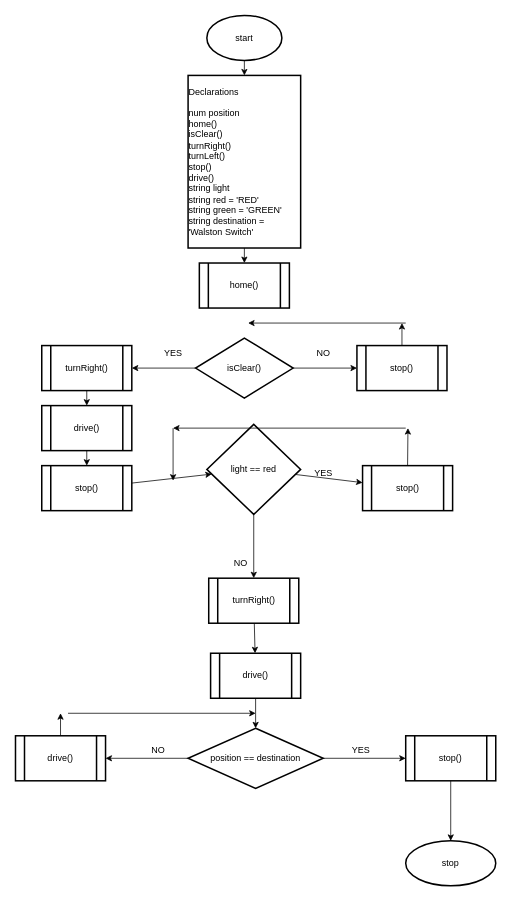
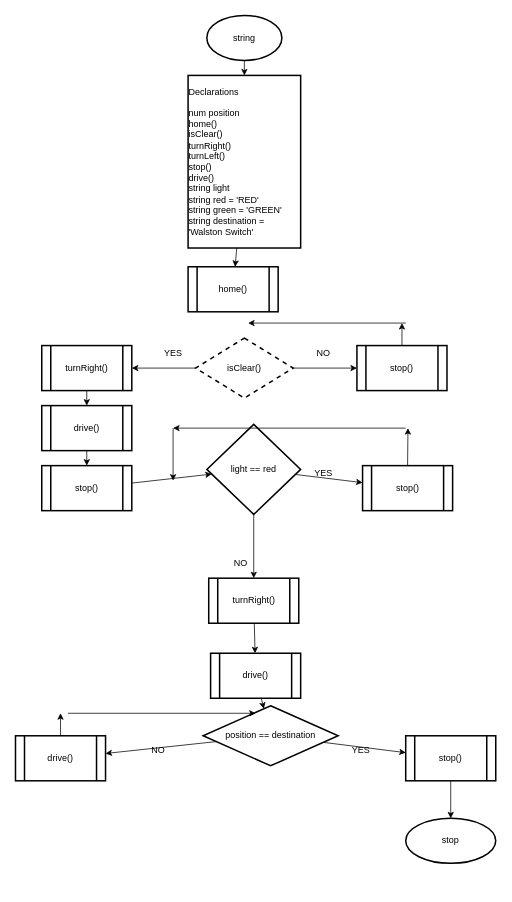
(244, 38) -> (244, 38)
(244, 285) -> (233, 289)
(244, 368) -> (244, 368)
(255, 758) -> (270, 735)
(450, 863) -> (450, 840)
